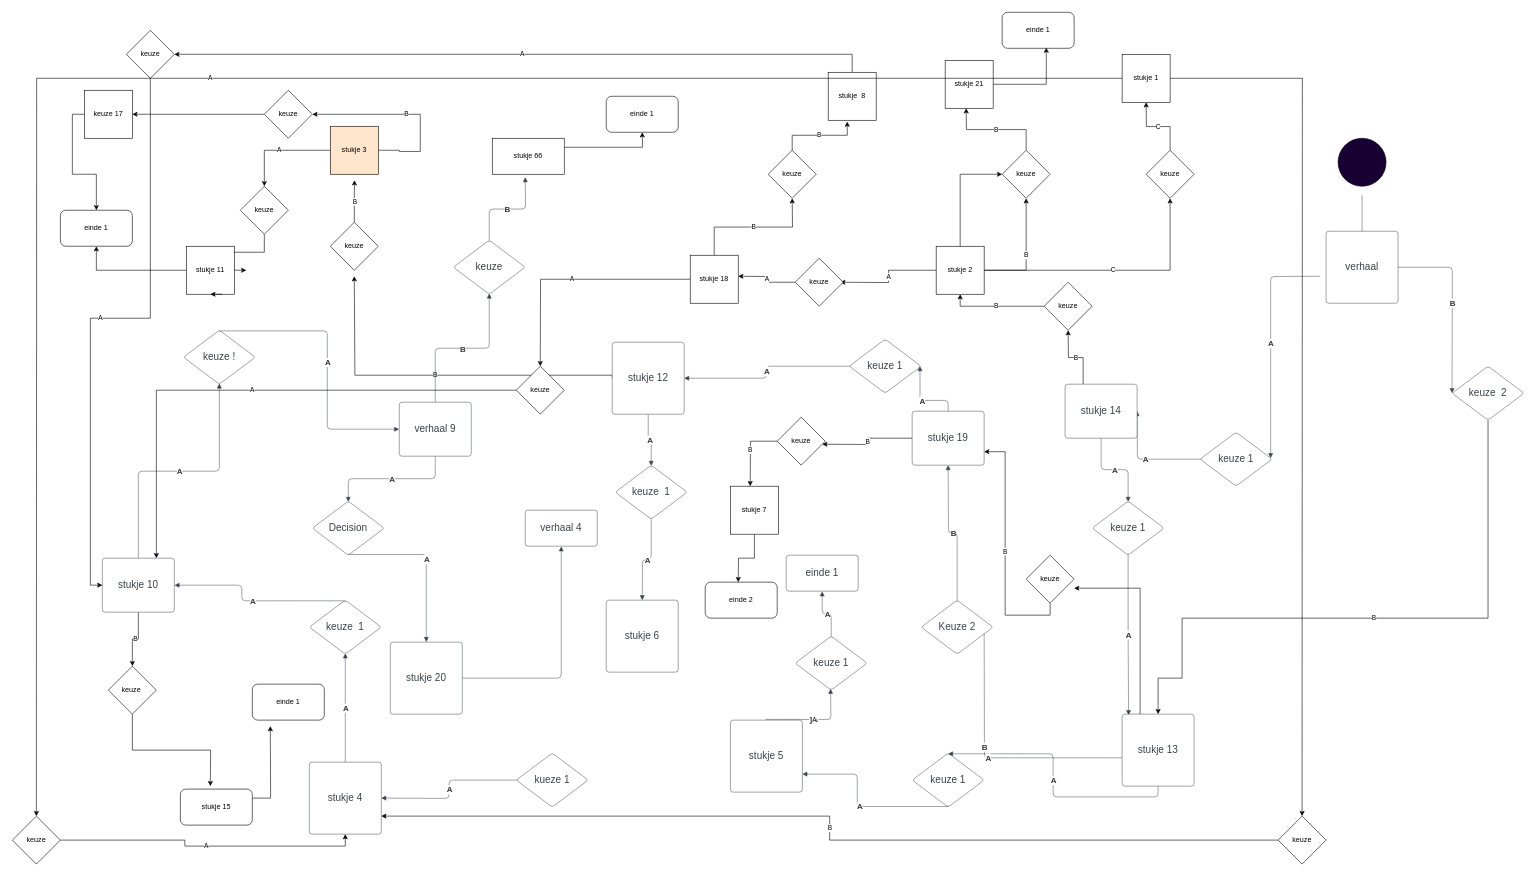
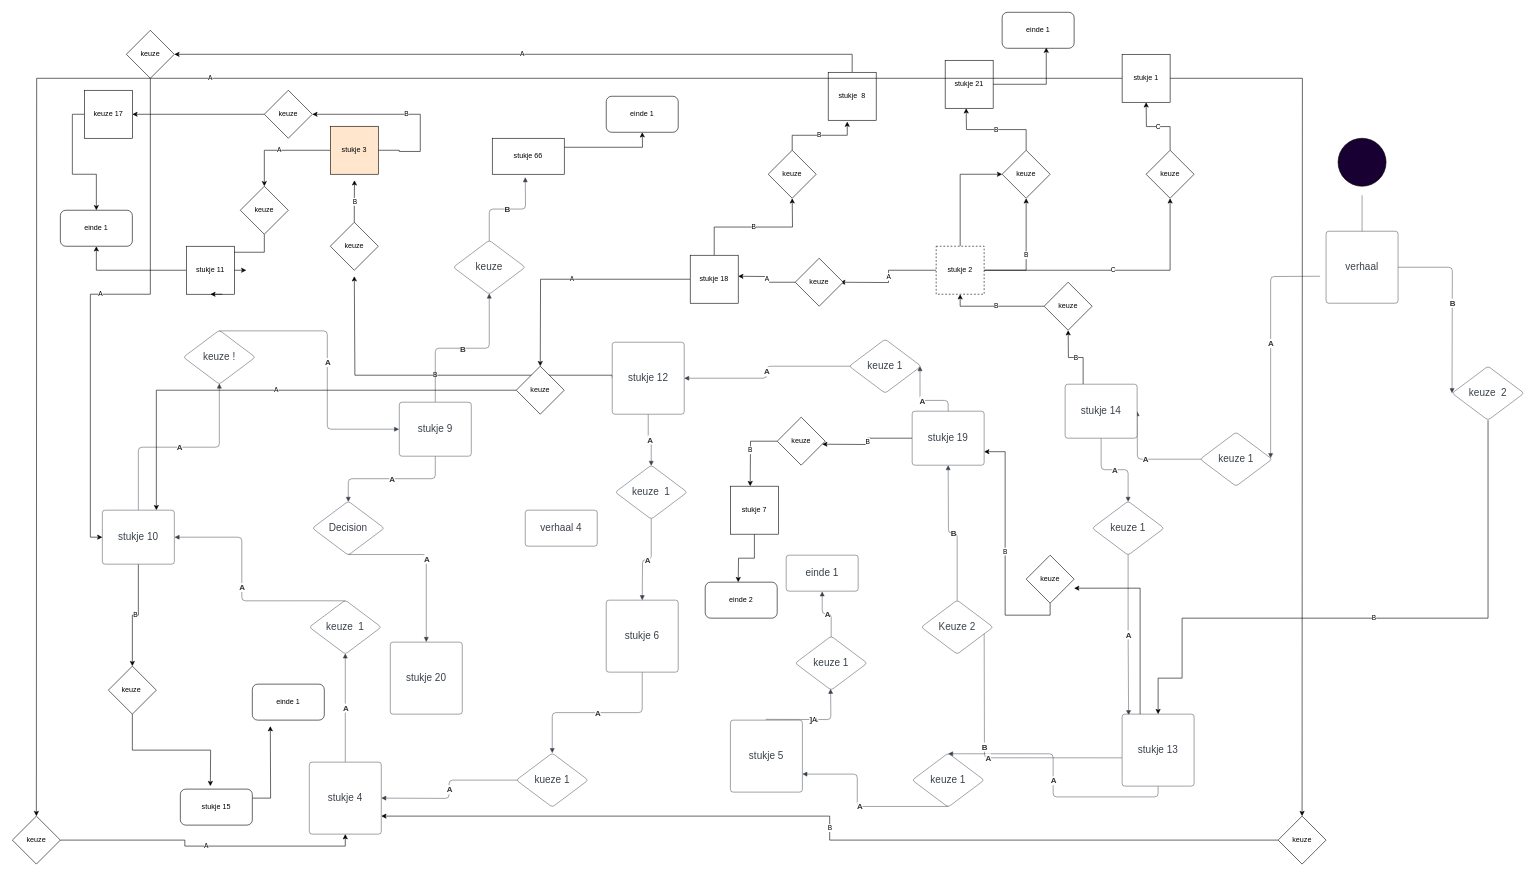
(960, 270) -> (960, 270)
(435, 429) -> (435, 429)
(561, 552) -> none
(138, 585) -> (138, 537)
none -> (597, 713)
